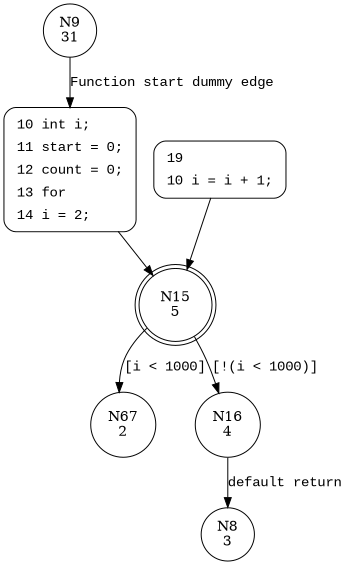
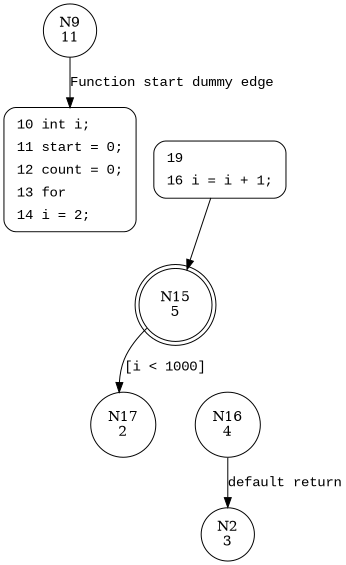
(70, 31) -> (70, 31)
(175, 180) -> (175, 180)
(132, 250) -> none
(206, 360) -> none
(123, 425) -> (123, 425)
(228, 534) -> (228, 534)
